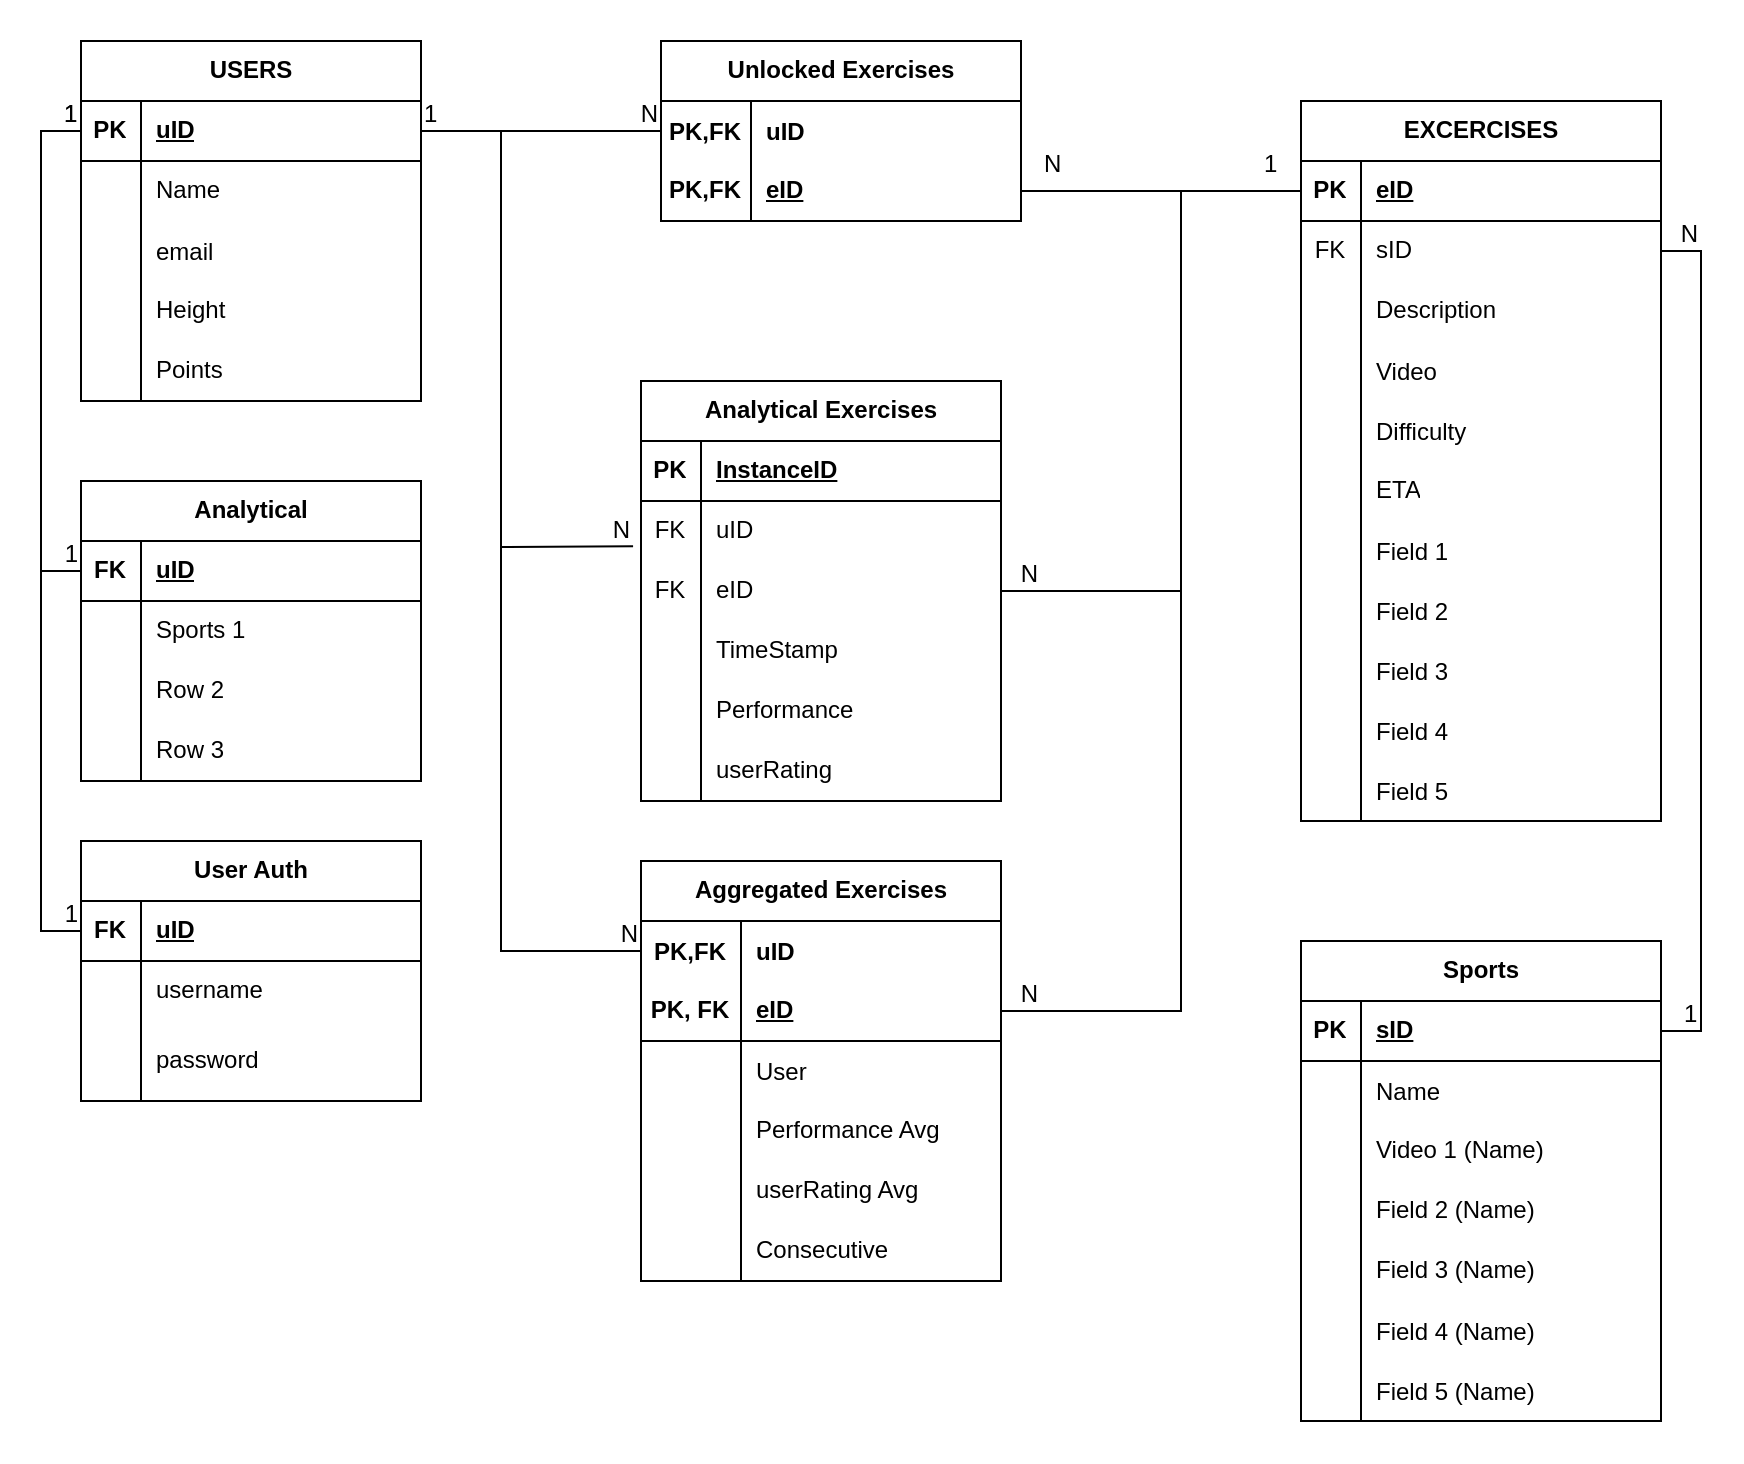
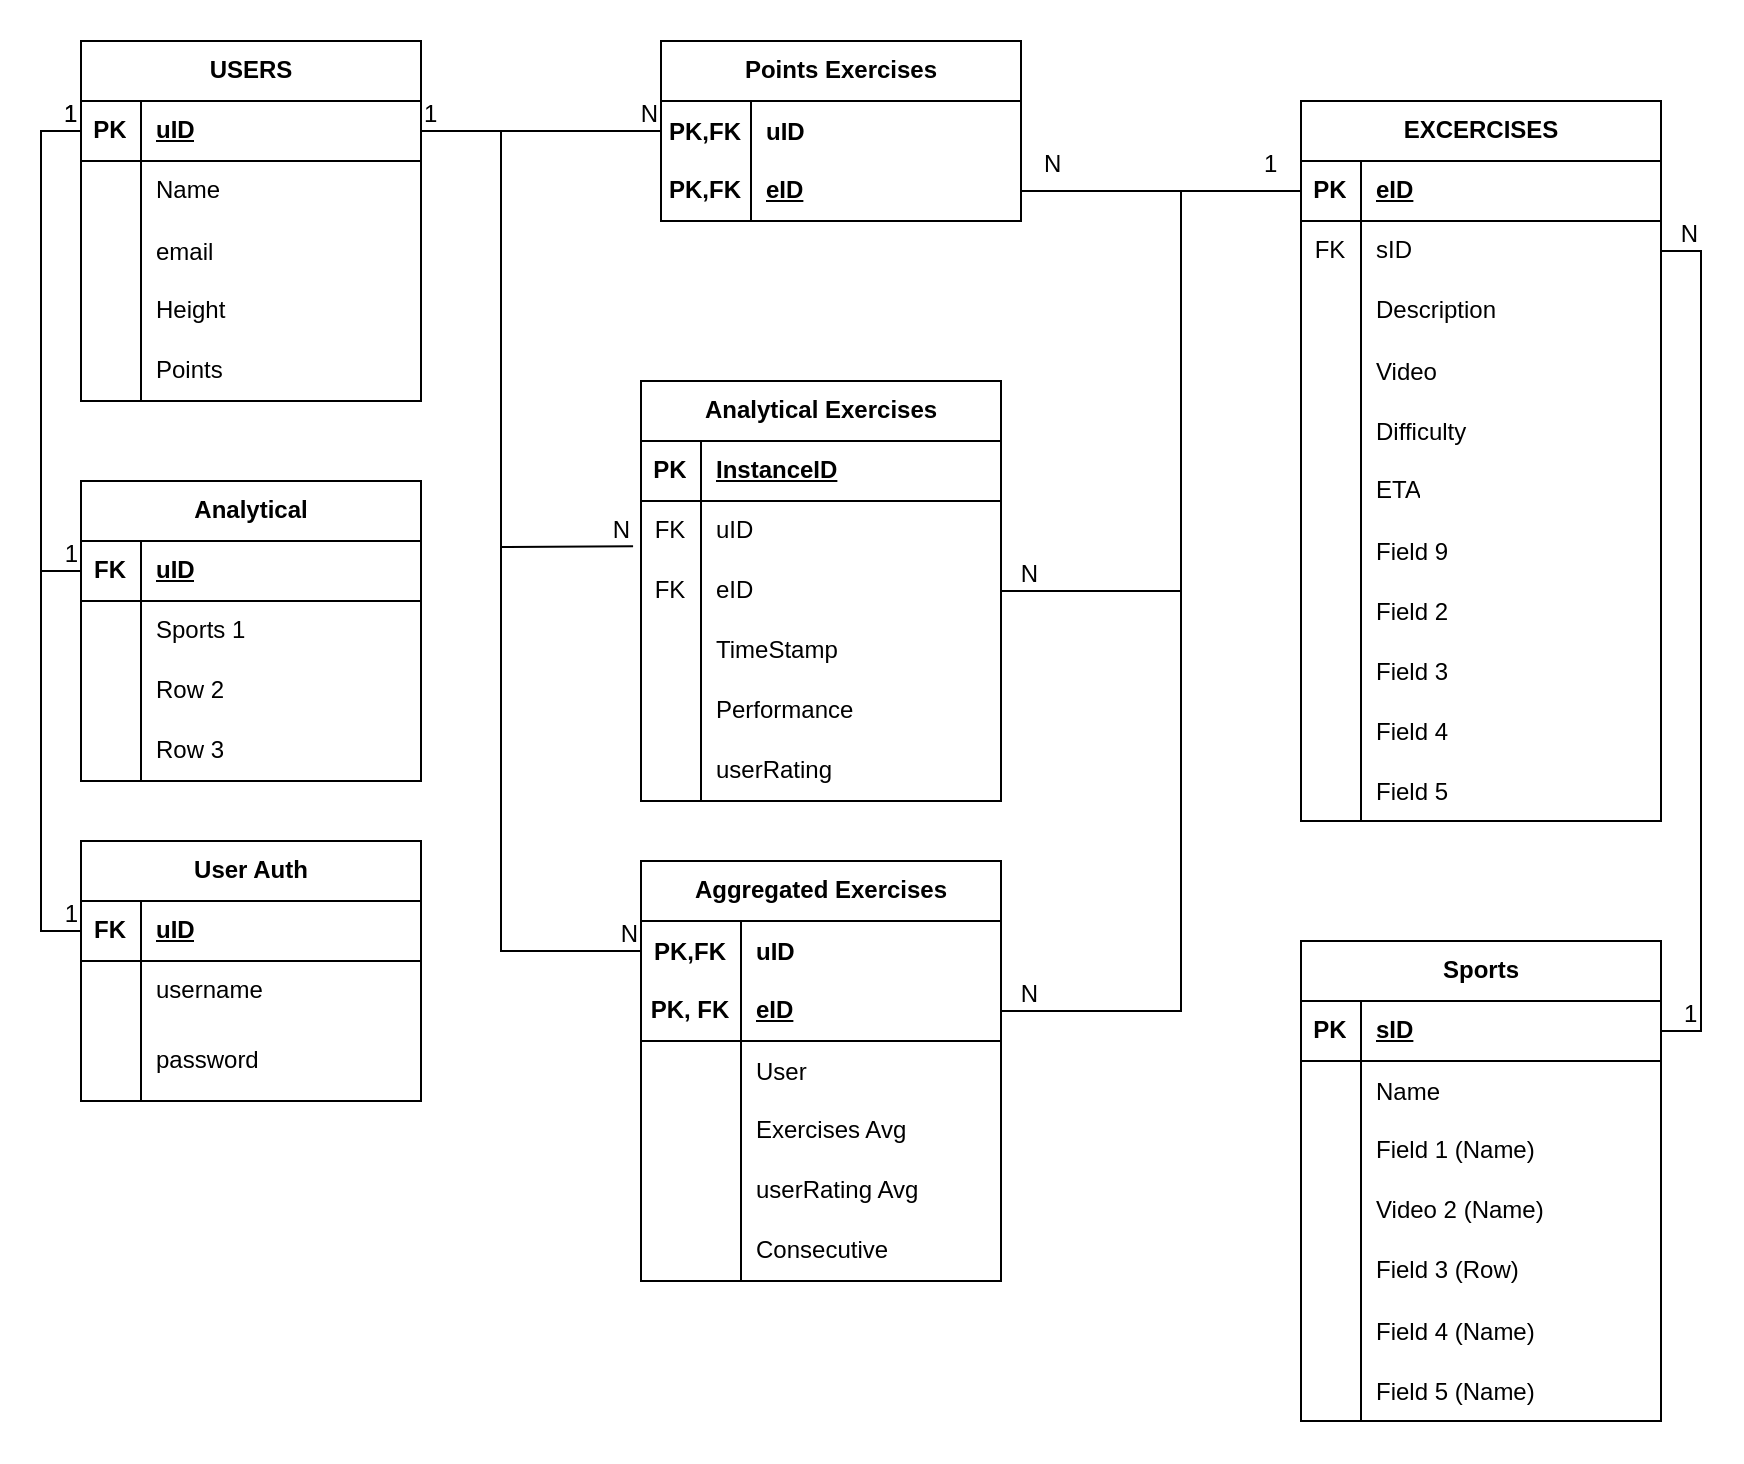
(842, 71) -> (842, 71)
(1414, 552) -> (1414, 552)
(855, 1131) -> (838, 1131)
(1462, 1151) -> (1459, 1151)
(1459, 1211) -> (1462, 1211)
(1459, 1271) -> (1452, 1271)
